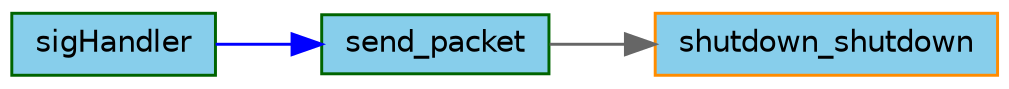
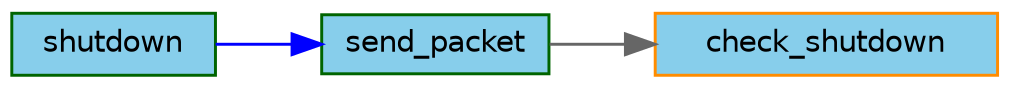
(114, 44) -> (114, 44)
(826, 44) -> (826, 44)
